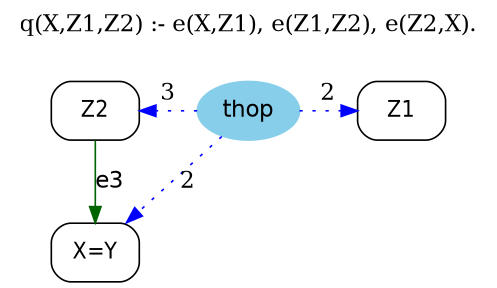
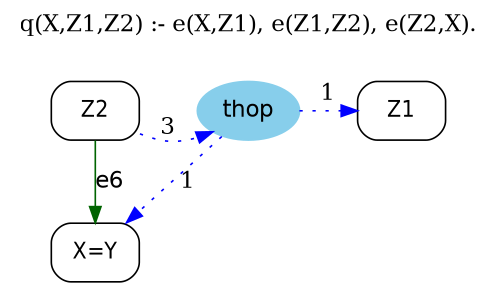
(328, 94) -> (328, 94)
(177, 111) -> (168, 141)
(110, 182) -> (110, 182)
(188, 182) -> (188, 182)
